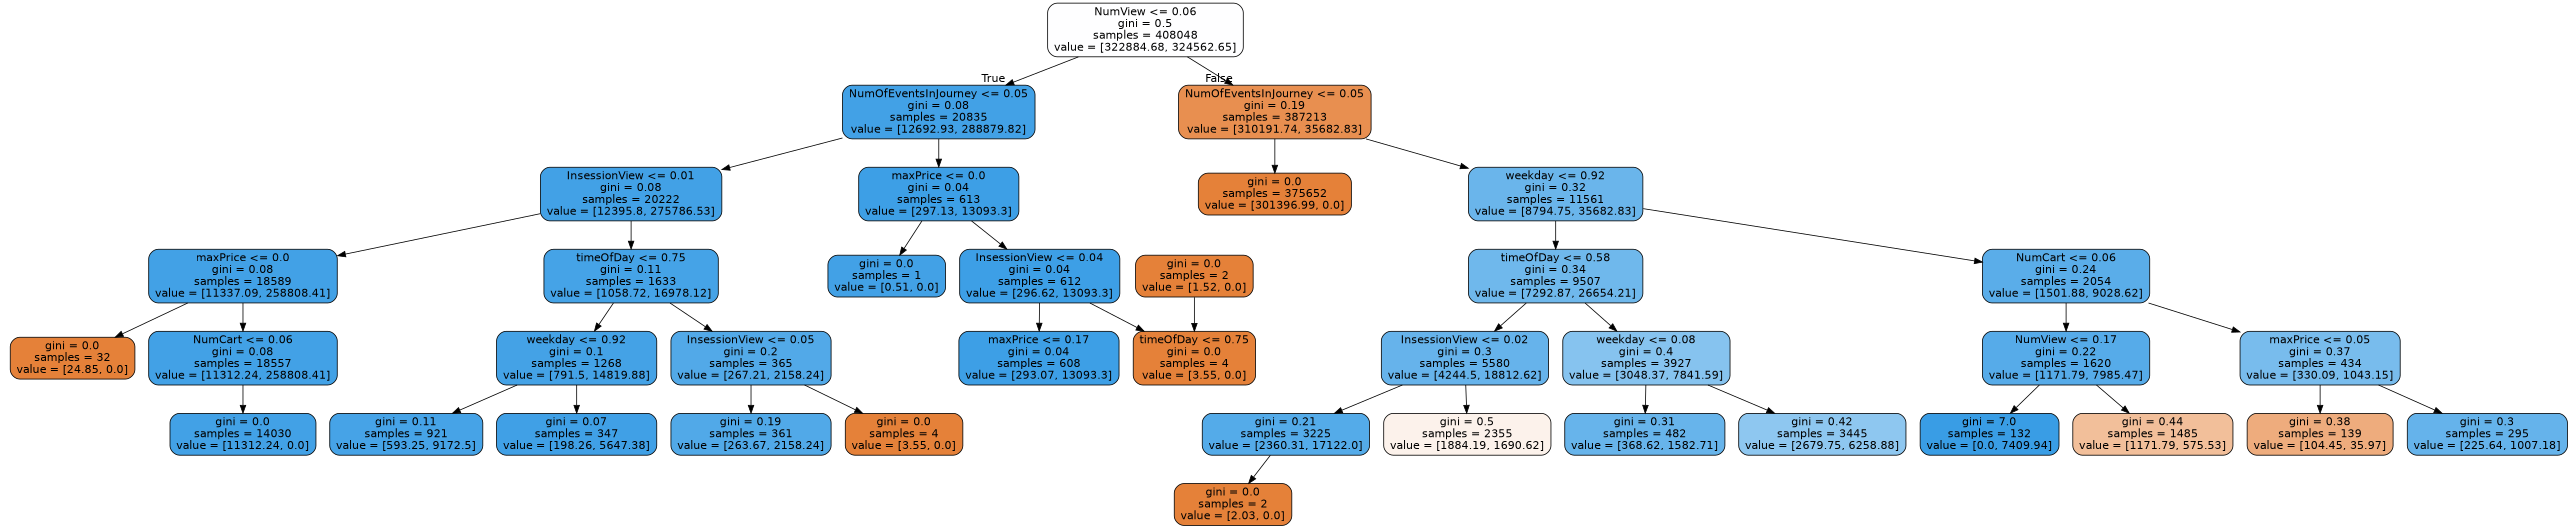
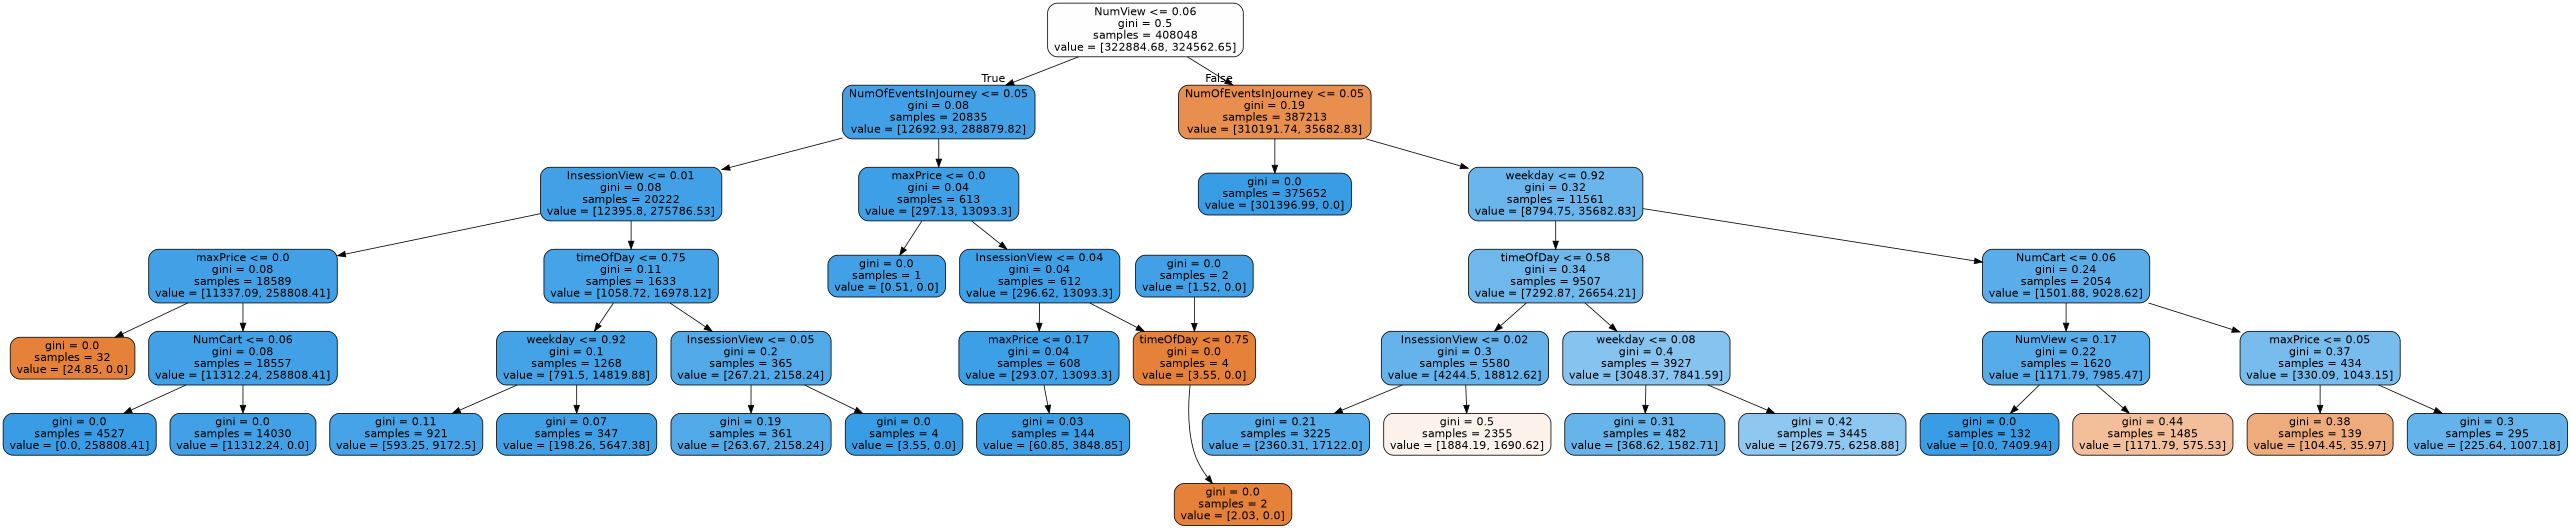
(1275, 194) -> (1275, 194)
(1194, 276) -> (1194, 276)
none -> (80, 434)
(904, 434) -> (904, 434)
none -> (1053, 434)
(1990, 434) -> (1990, 434)
(1262, 466) -> (1190, 433)
